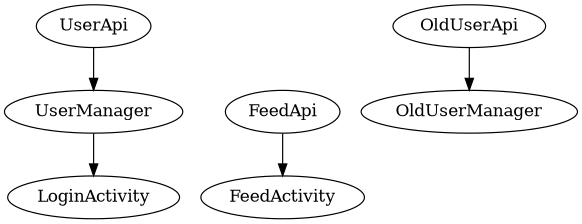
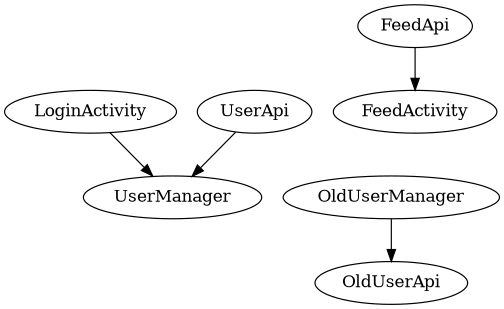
(469, 63) -> (391, 234)
(94, 149) -> (127, 150)
